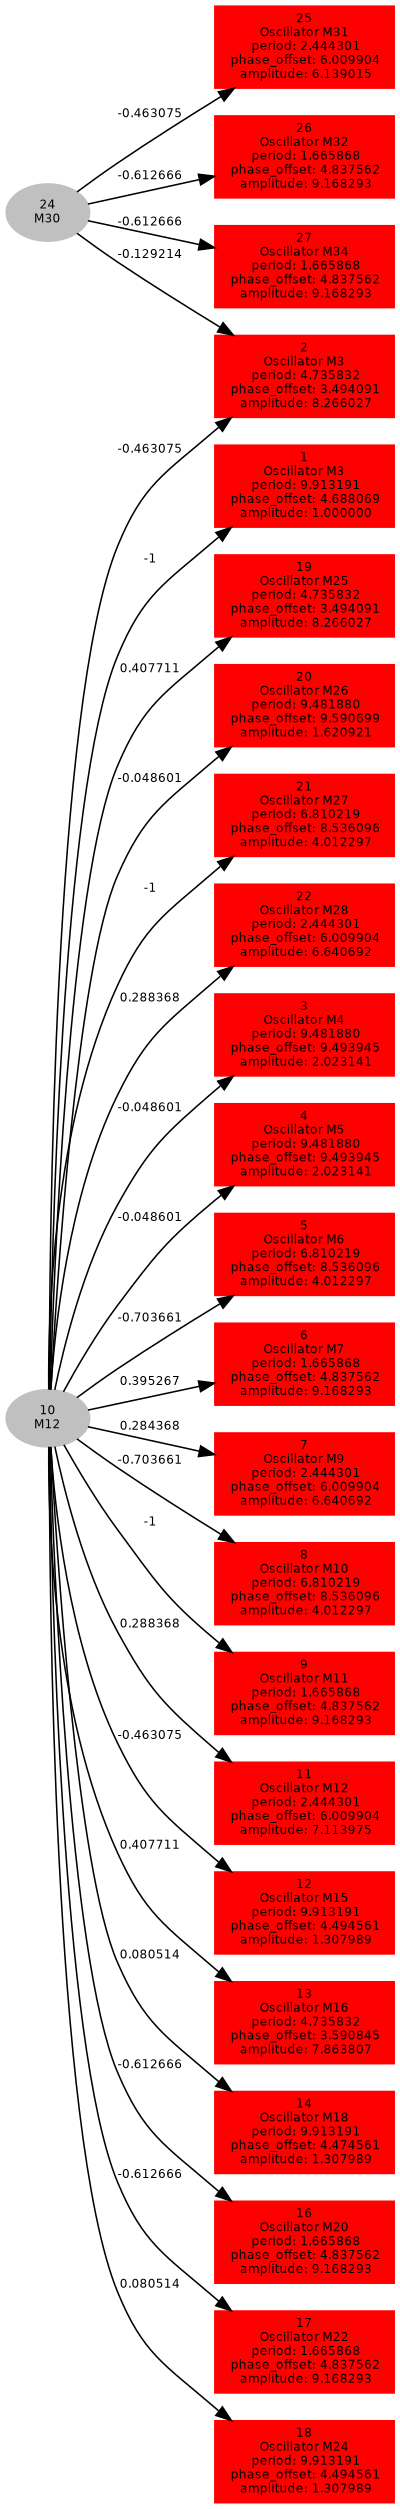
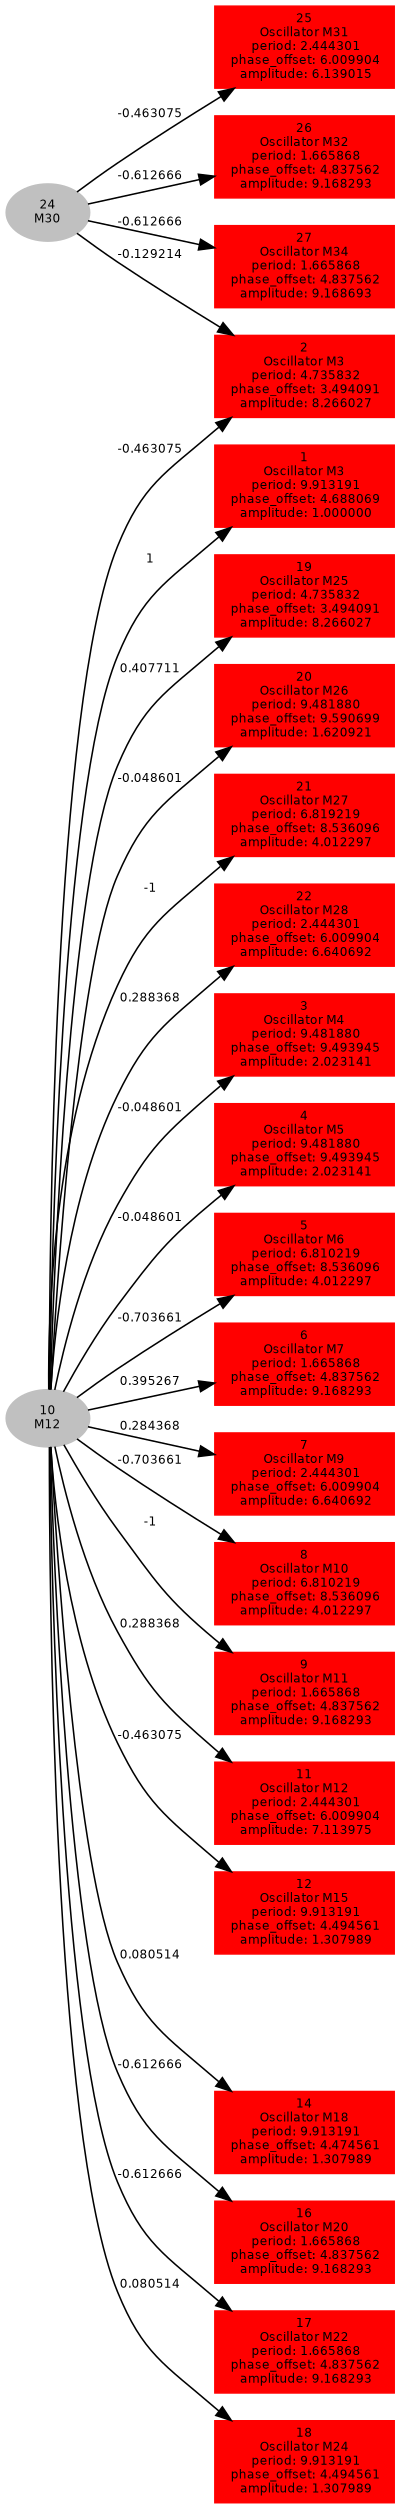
(305, 294) -> (305, 294)
(152, 560) -> (152, 560)
(305, 815) -> (305, 815)
(305, 2023) -> none
